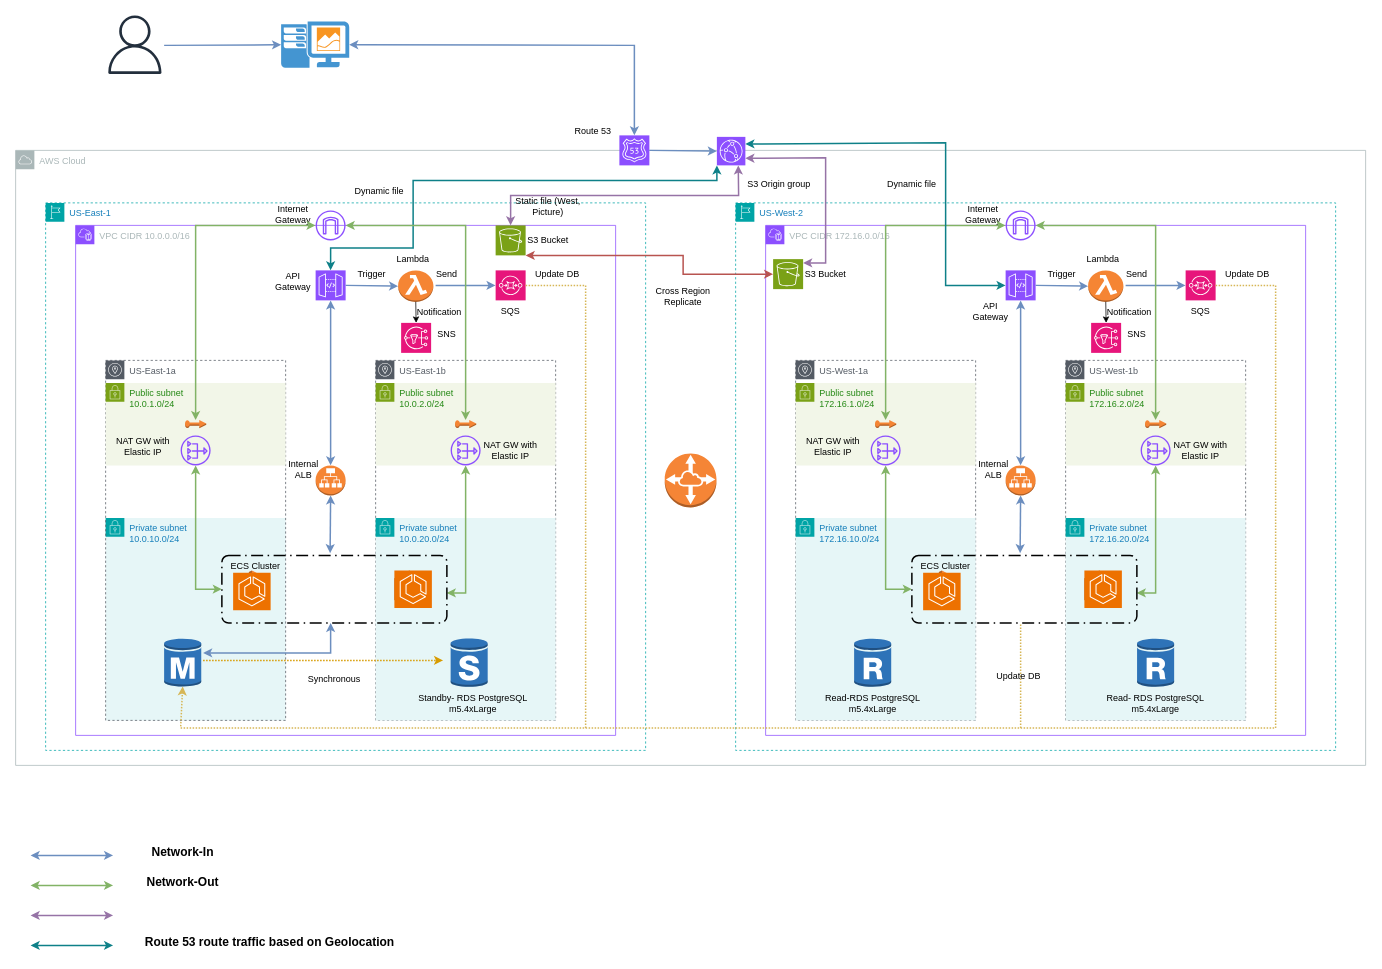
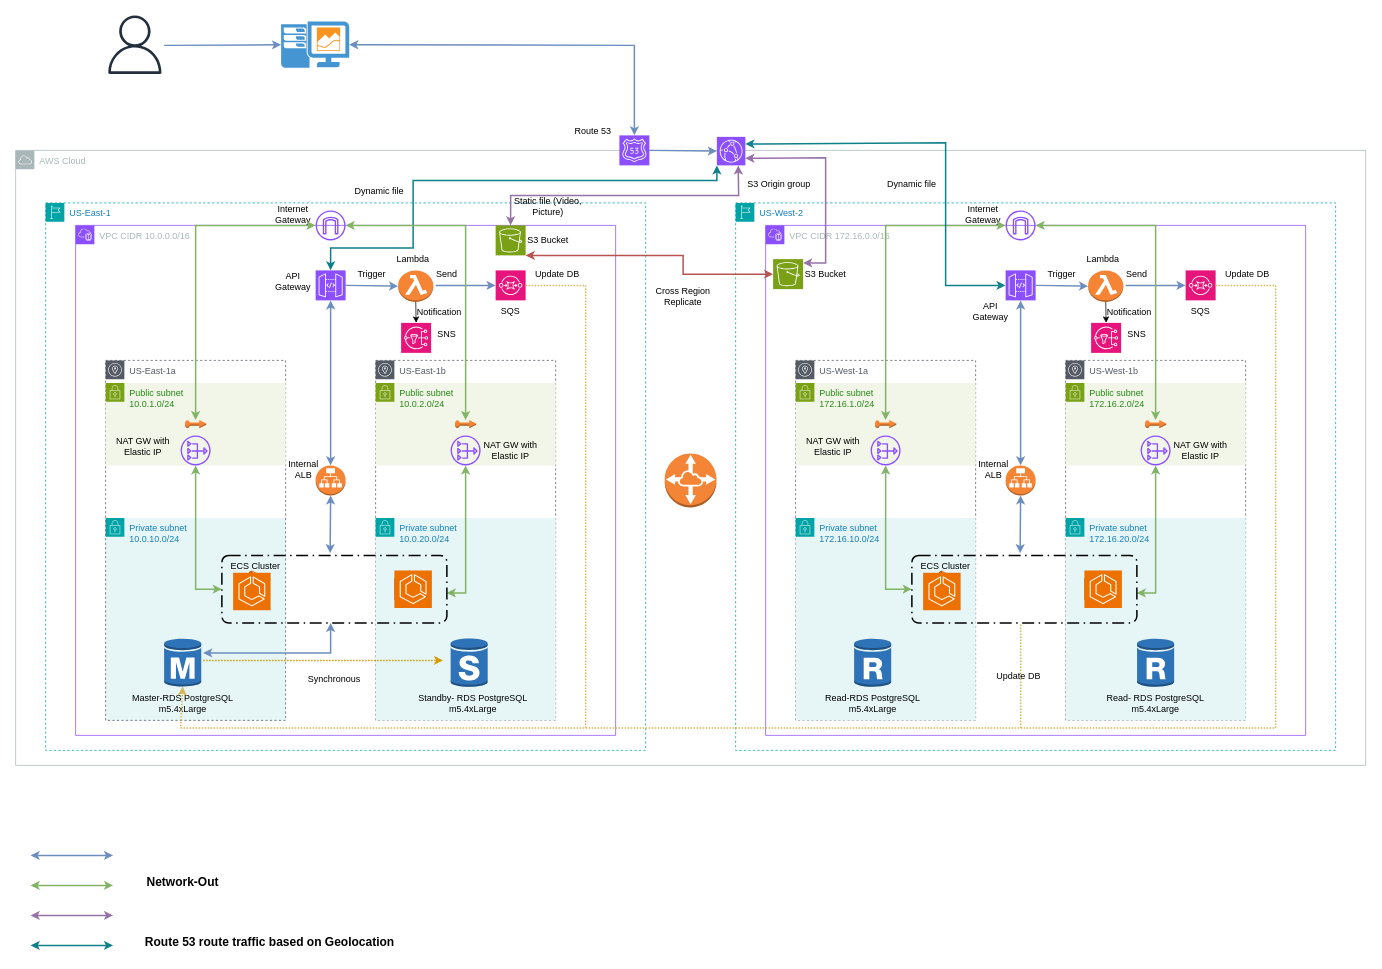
(548, 207) -> (548, 207)
none -> (182, 703)
(182, 852) -> none
